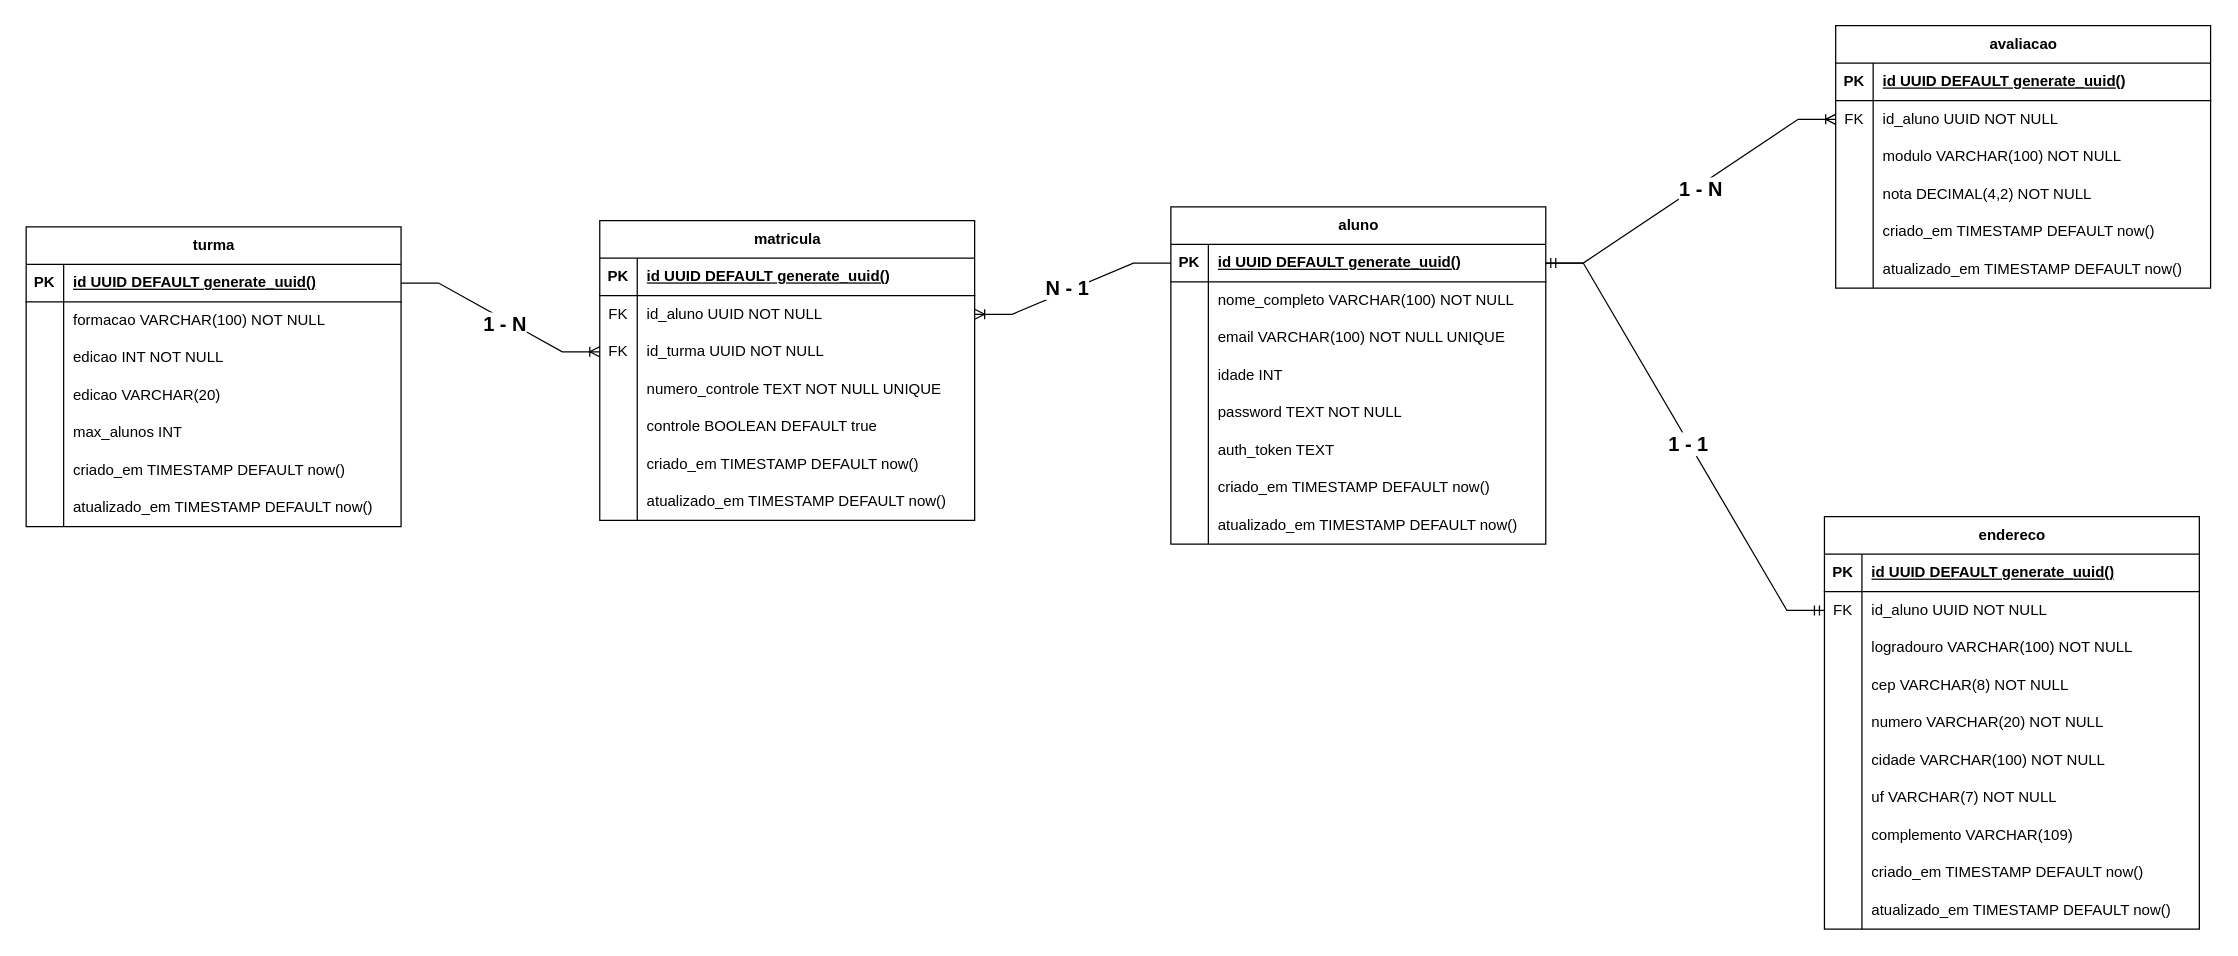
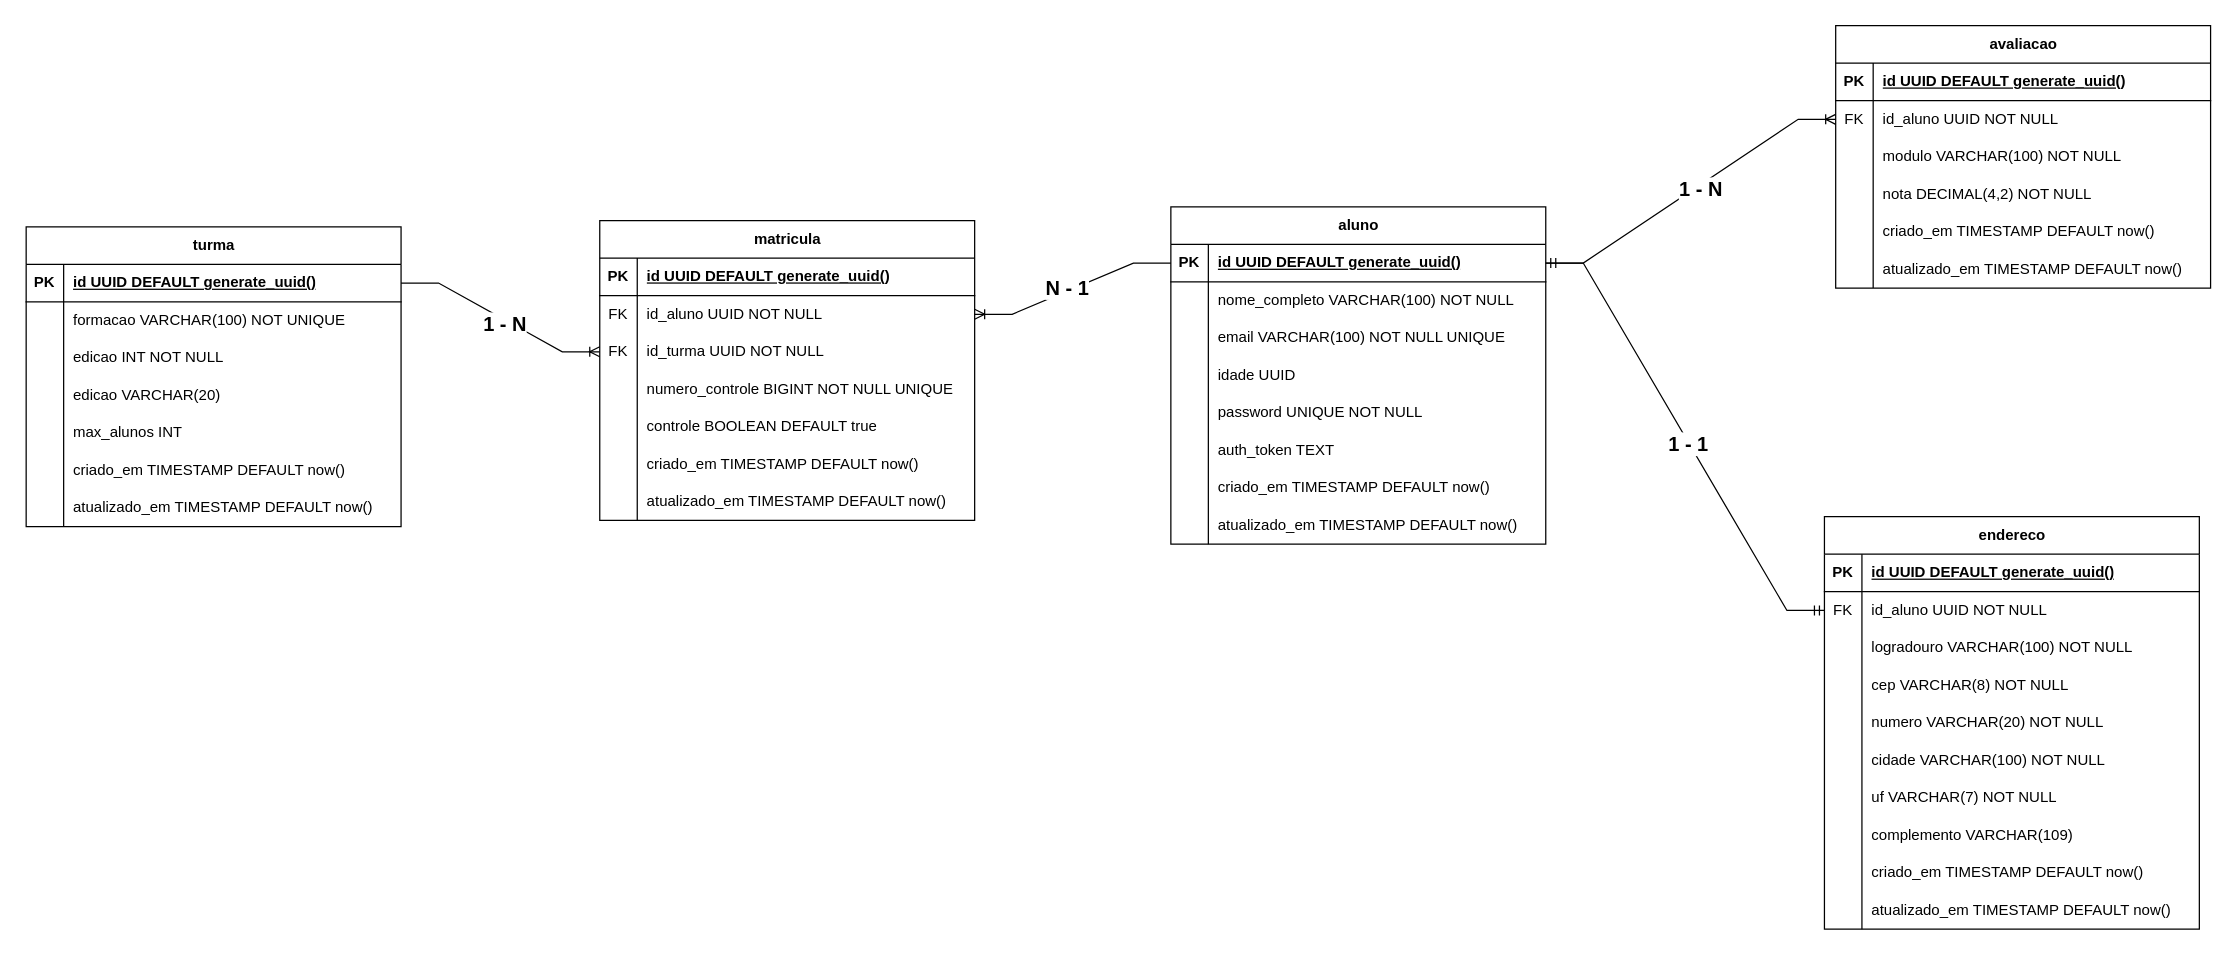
(193, 321) -> (202, 321)
(1252, 376) -> (1256, 376)
(788, 389) -> (797, 389)
(1305, 413) -> (1313, 413)
